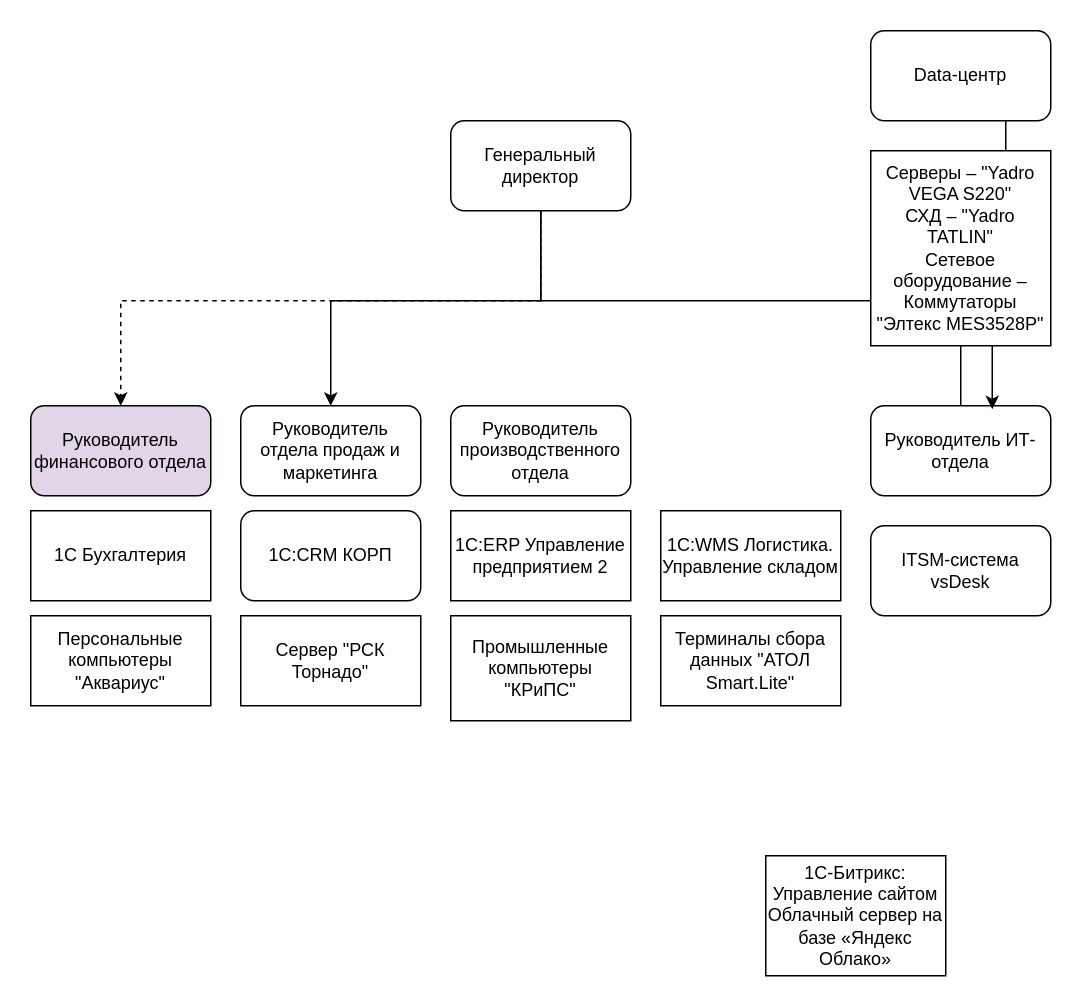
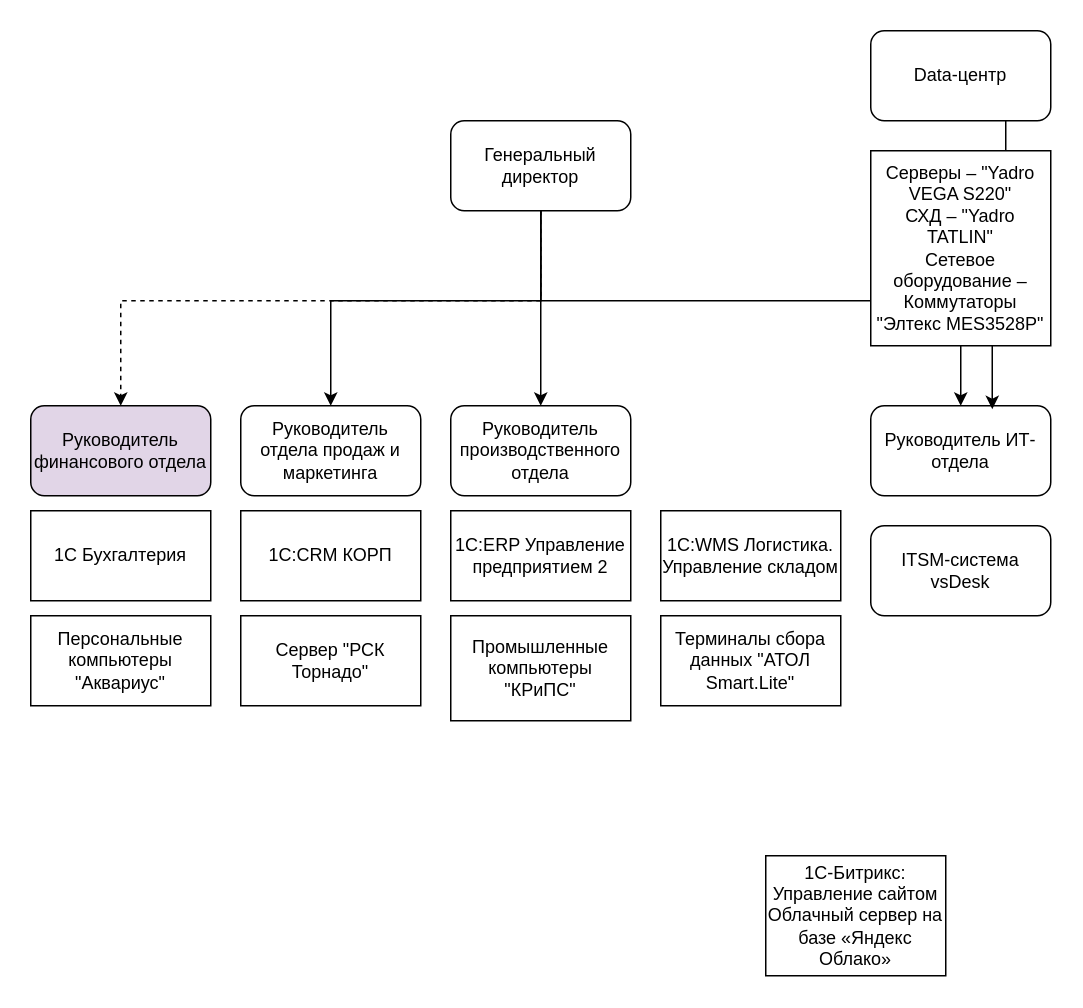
none -> (541, 349)
(961, 398) -> (961, 394)
(331, 556) -> (331, 556)
